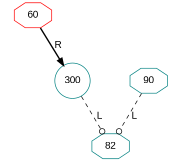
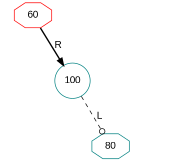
(72, 81) -> (72, 81)
(149, 81) -> none
(111, 146) -> (111, 146)
